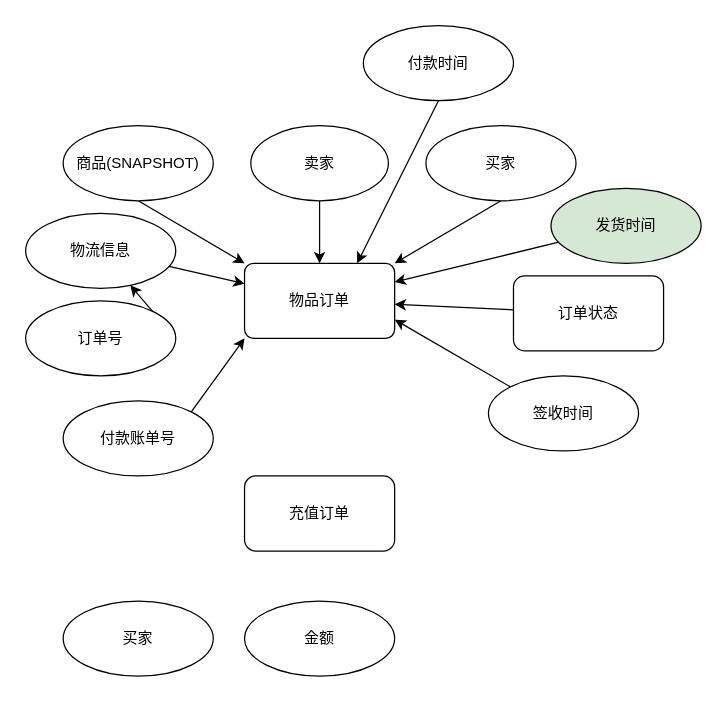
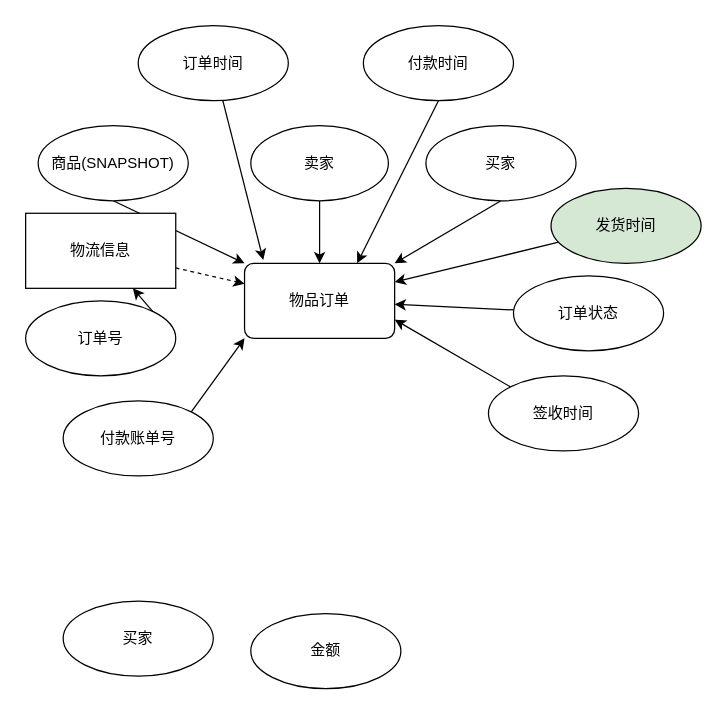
none -> (213, 63)
(138, 163) -> (113, 163)
none -> (242, 176)
(101, 251) -> (101, 251)
(201, 274) -> (205, 275)
(588, 313) -> (588, 313)
(319, 513) -> none
(319, 638) -> (326, 651)
